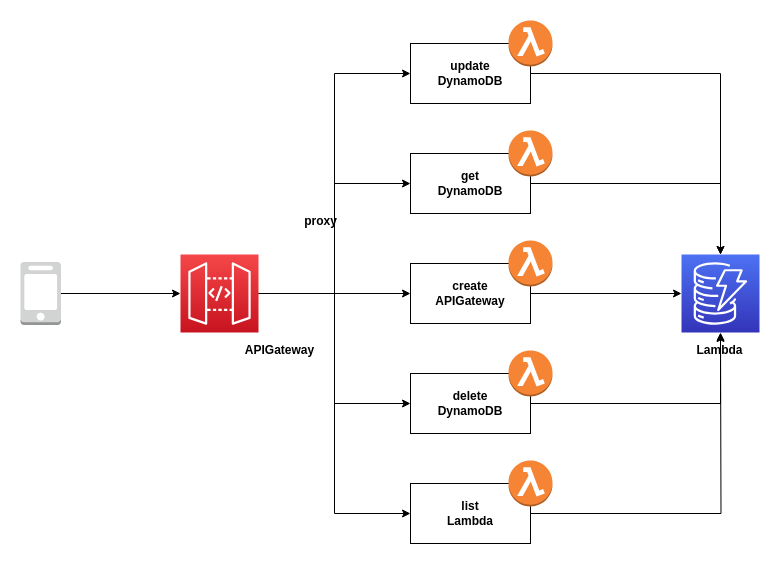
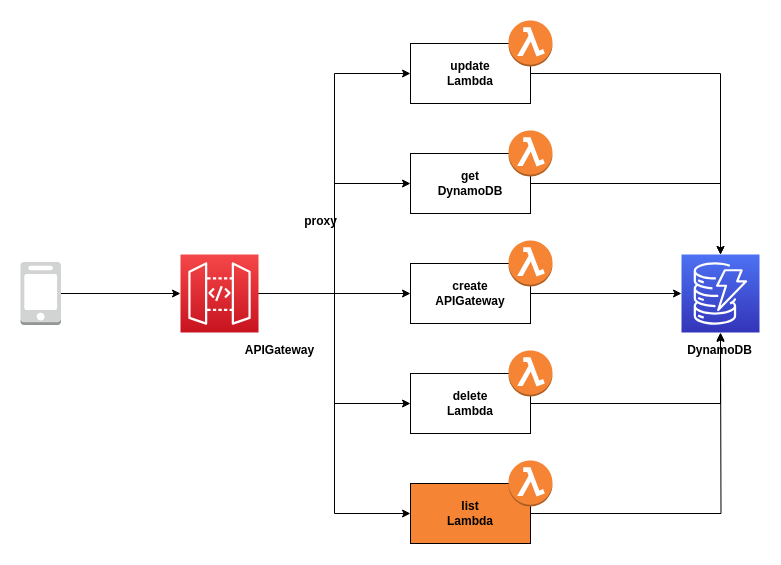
(471, 74) -> (471, 74)
(720, 351) -> (720, 351)
(471, 404) -> (471, 404)
(471, 514) -> (471, 514)
